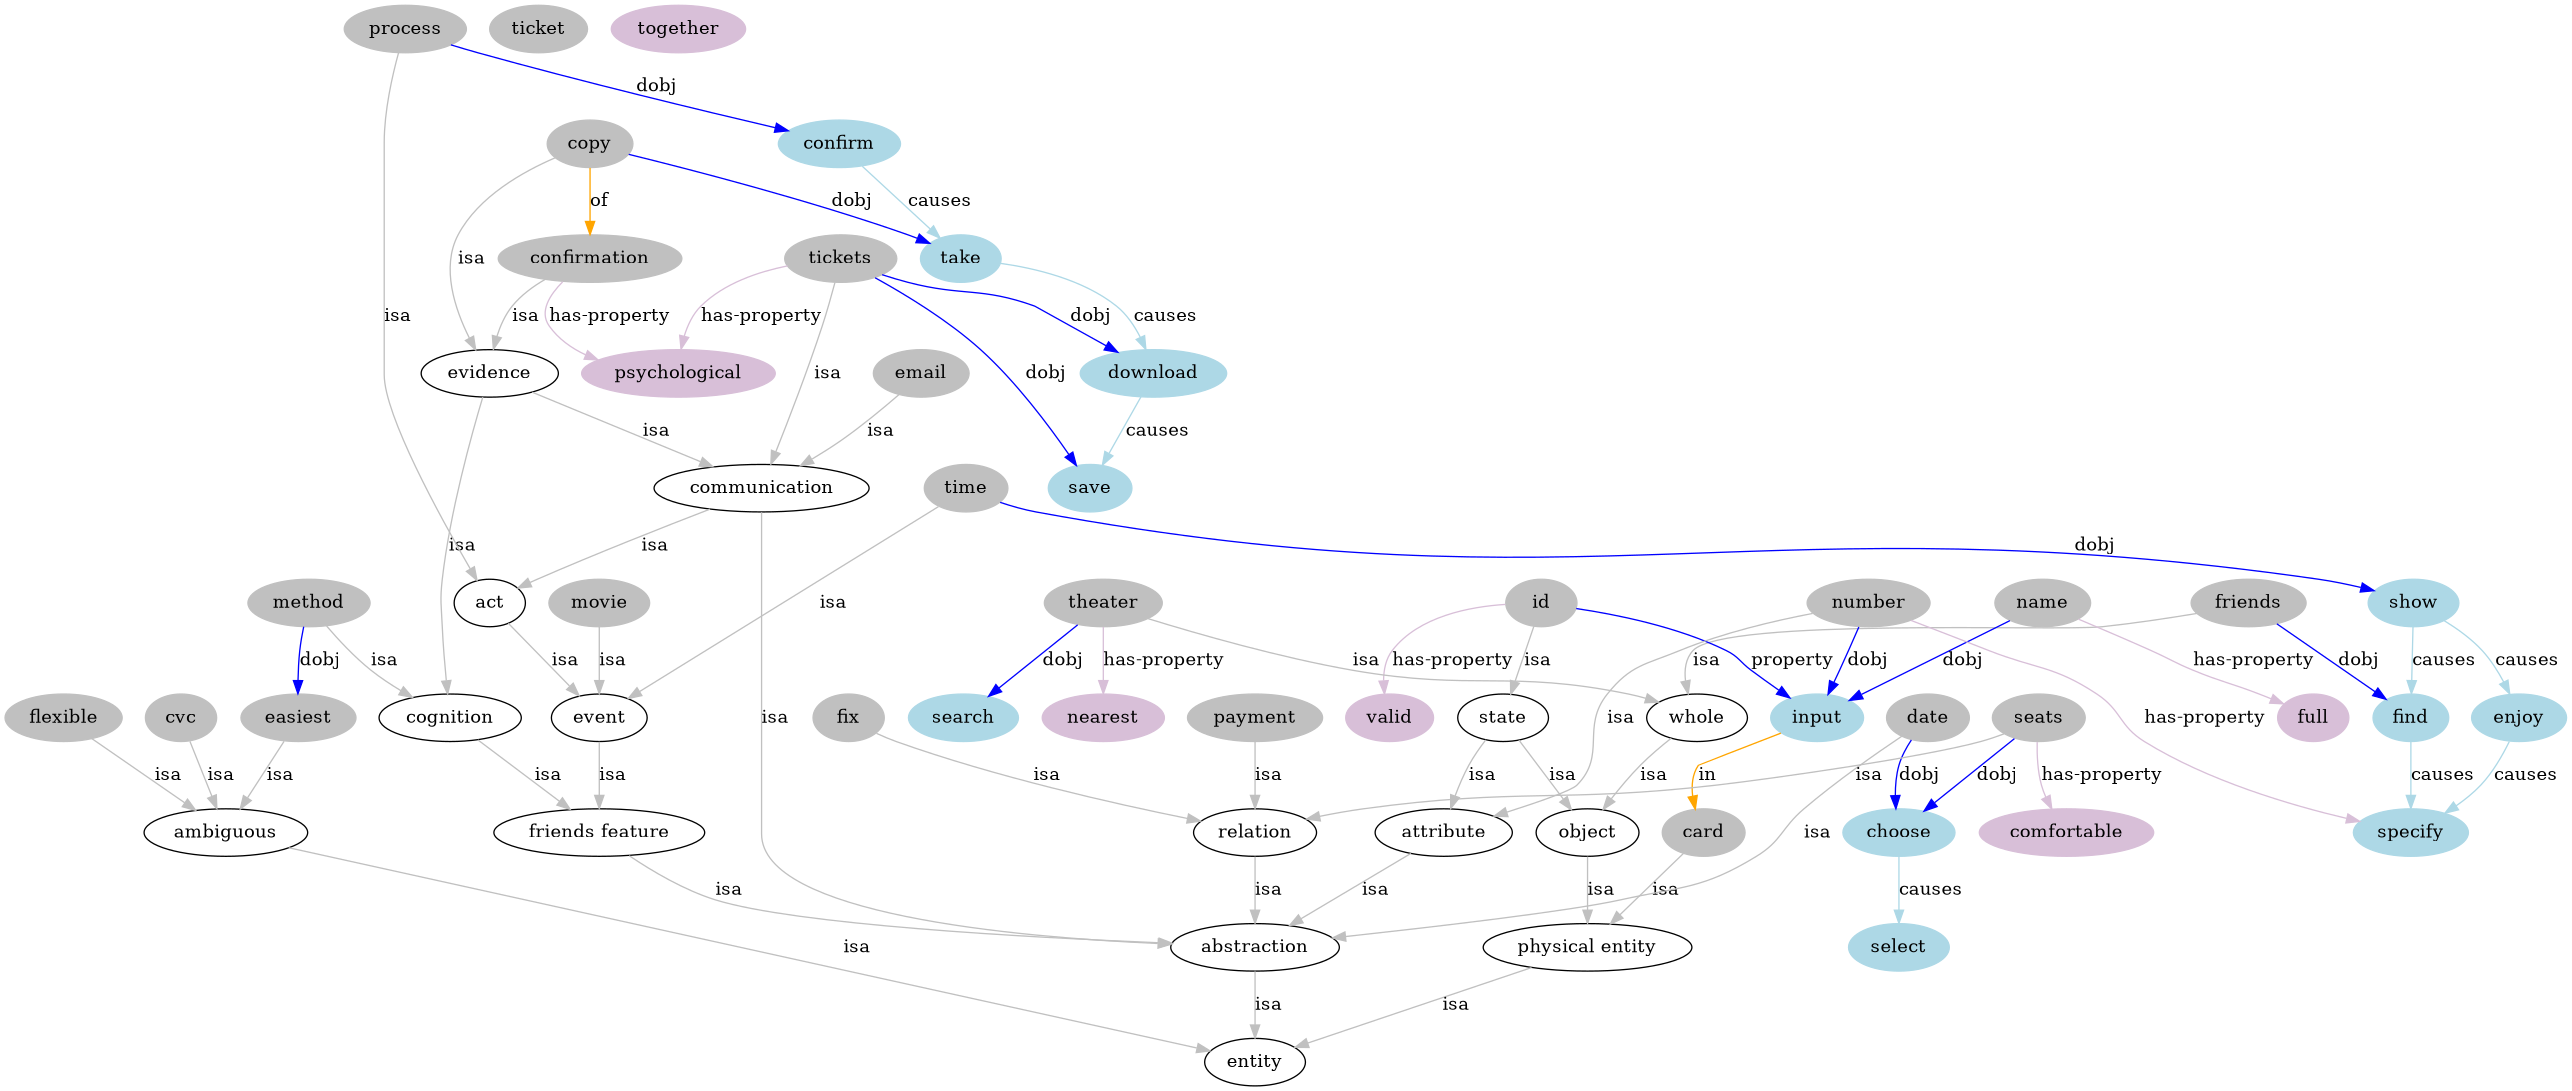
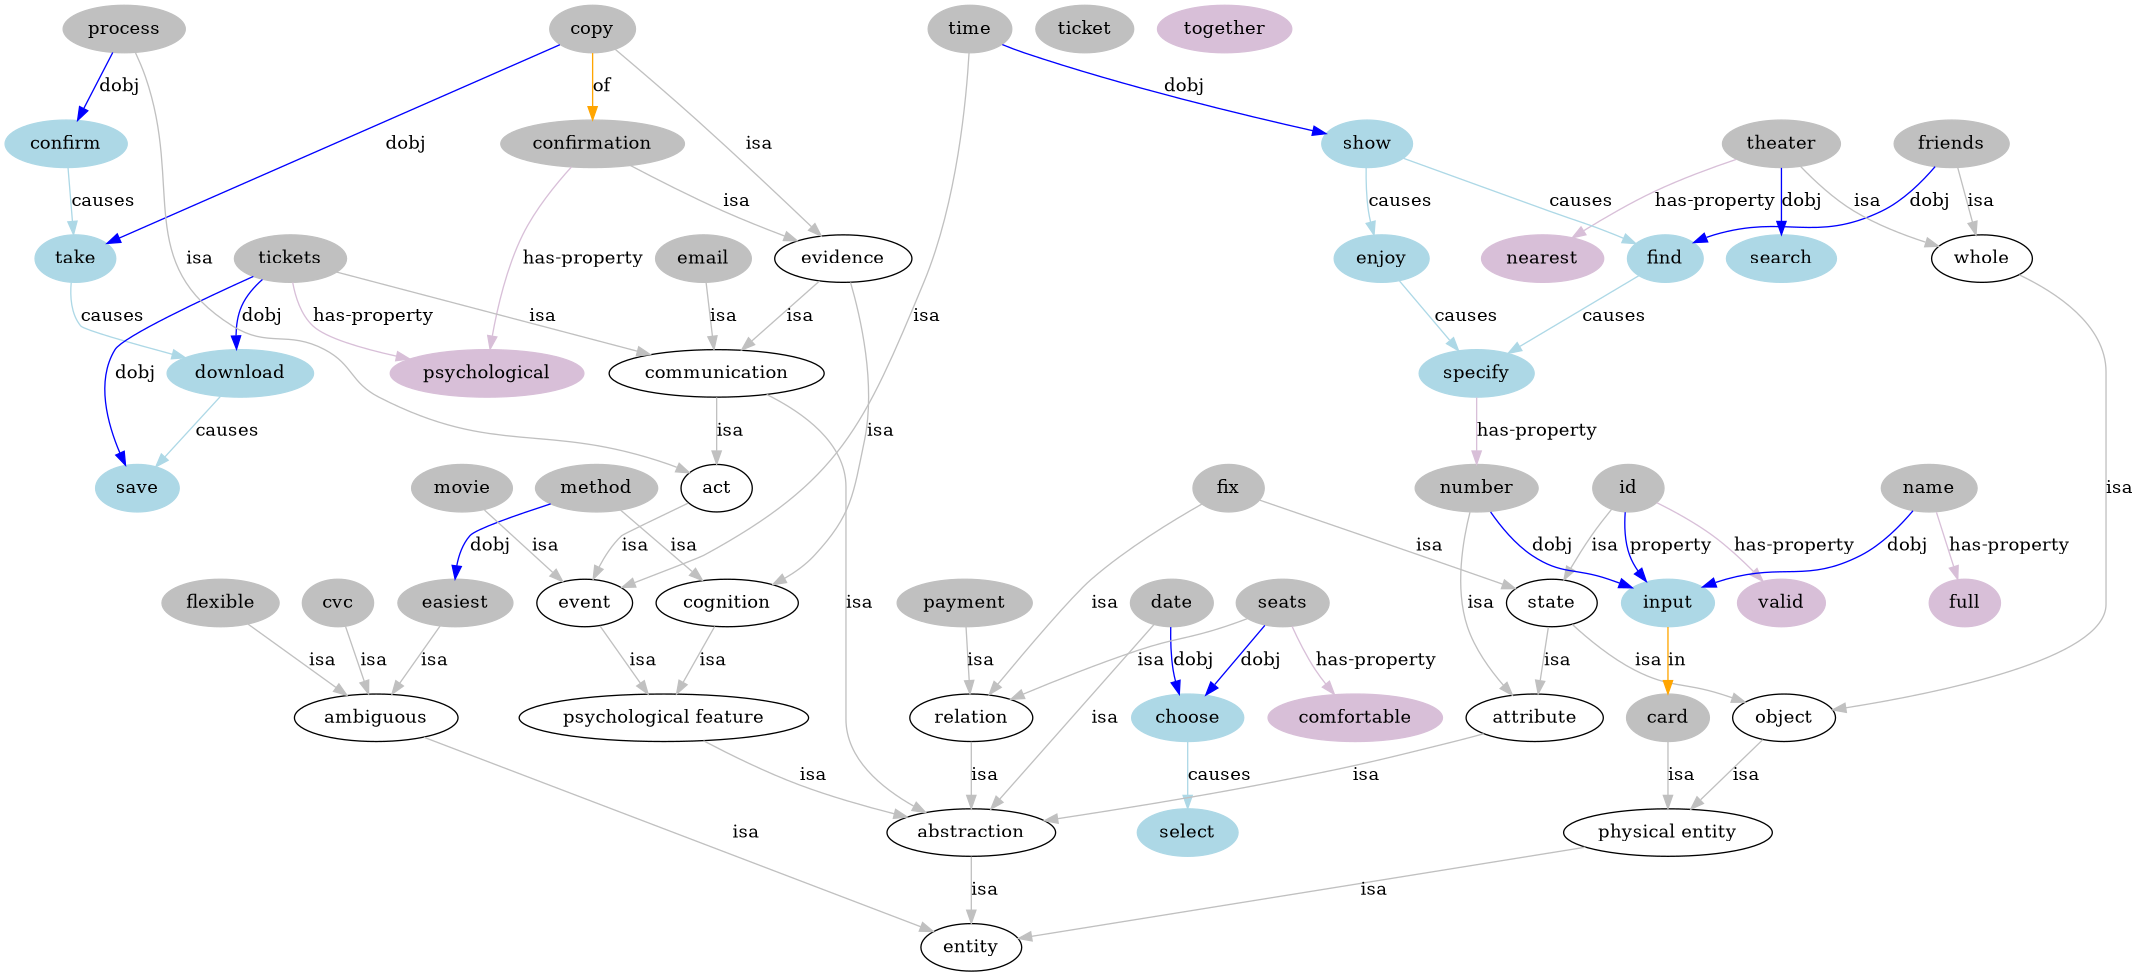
none -> (1381, 542)
(2125, 725) -> (1477, 424)
(599, 833) -> (664, 718)
